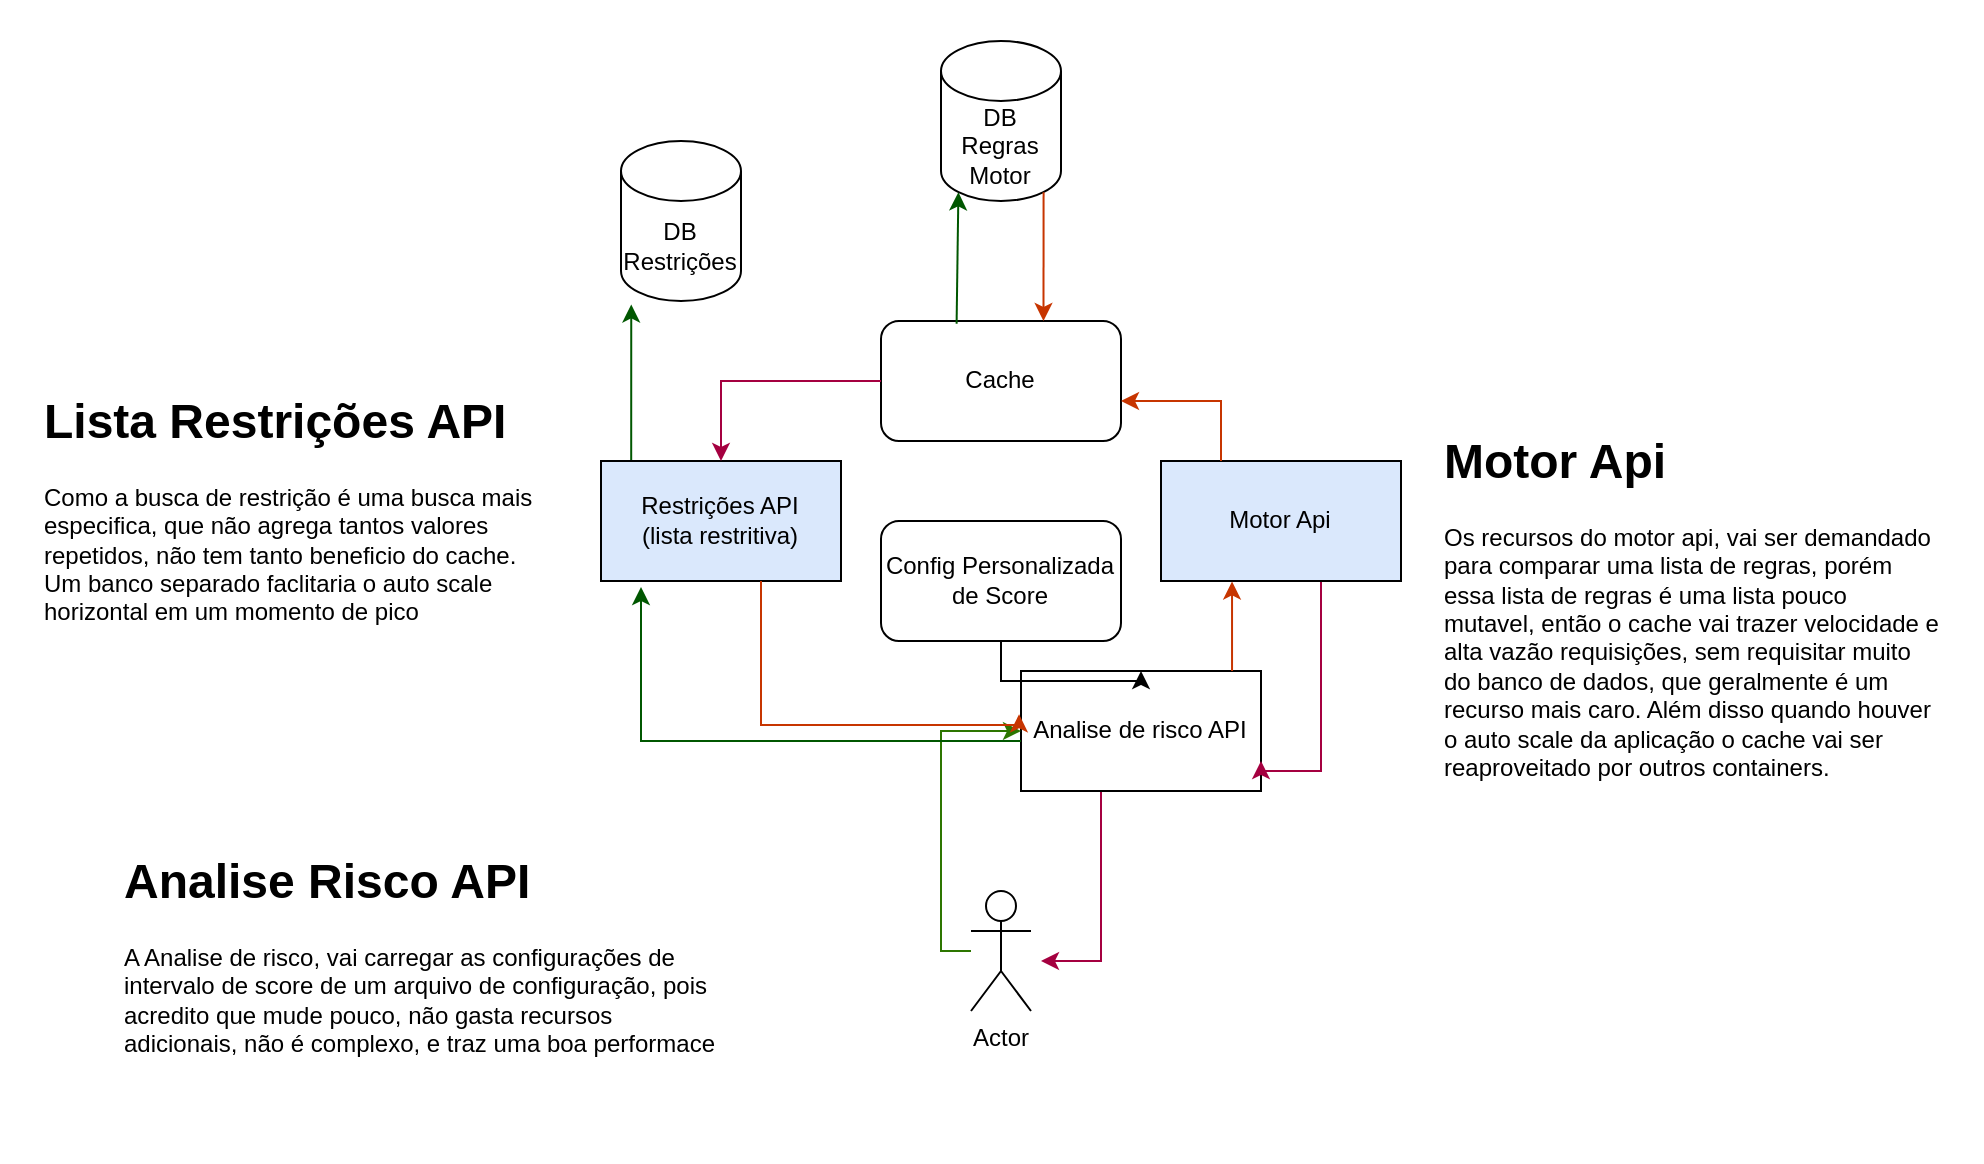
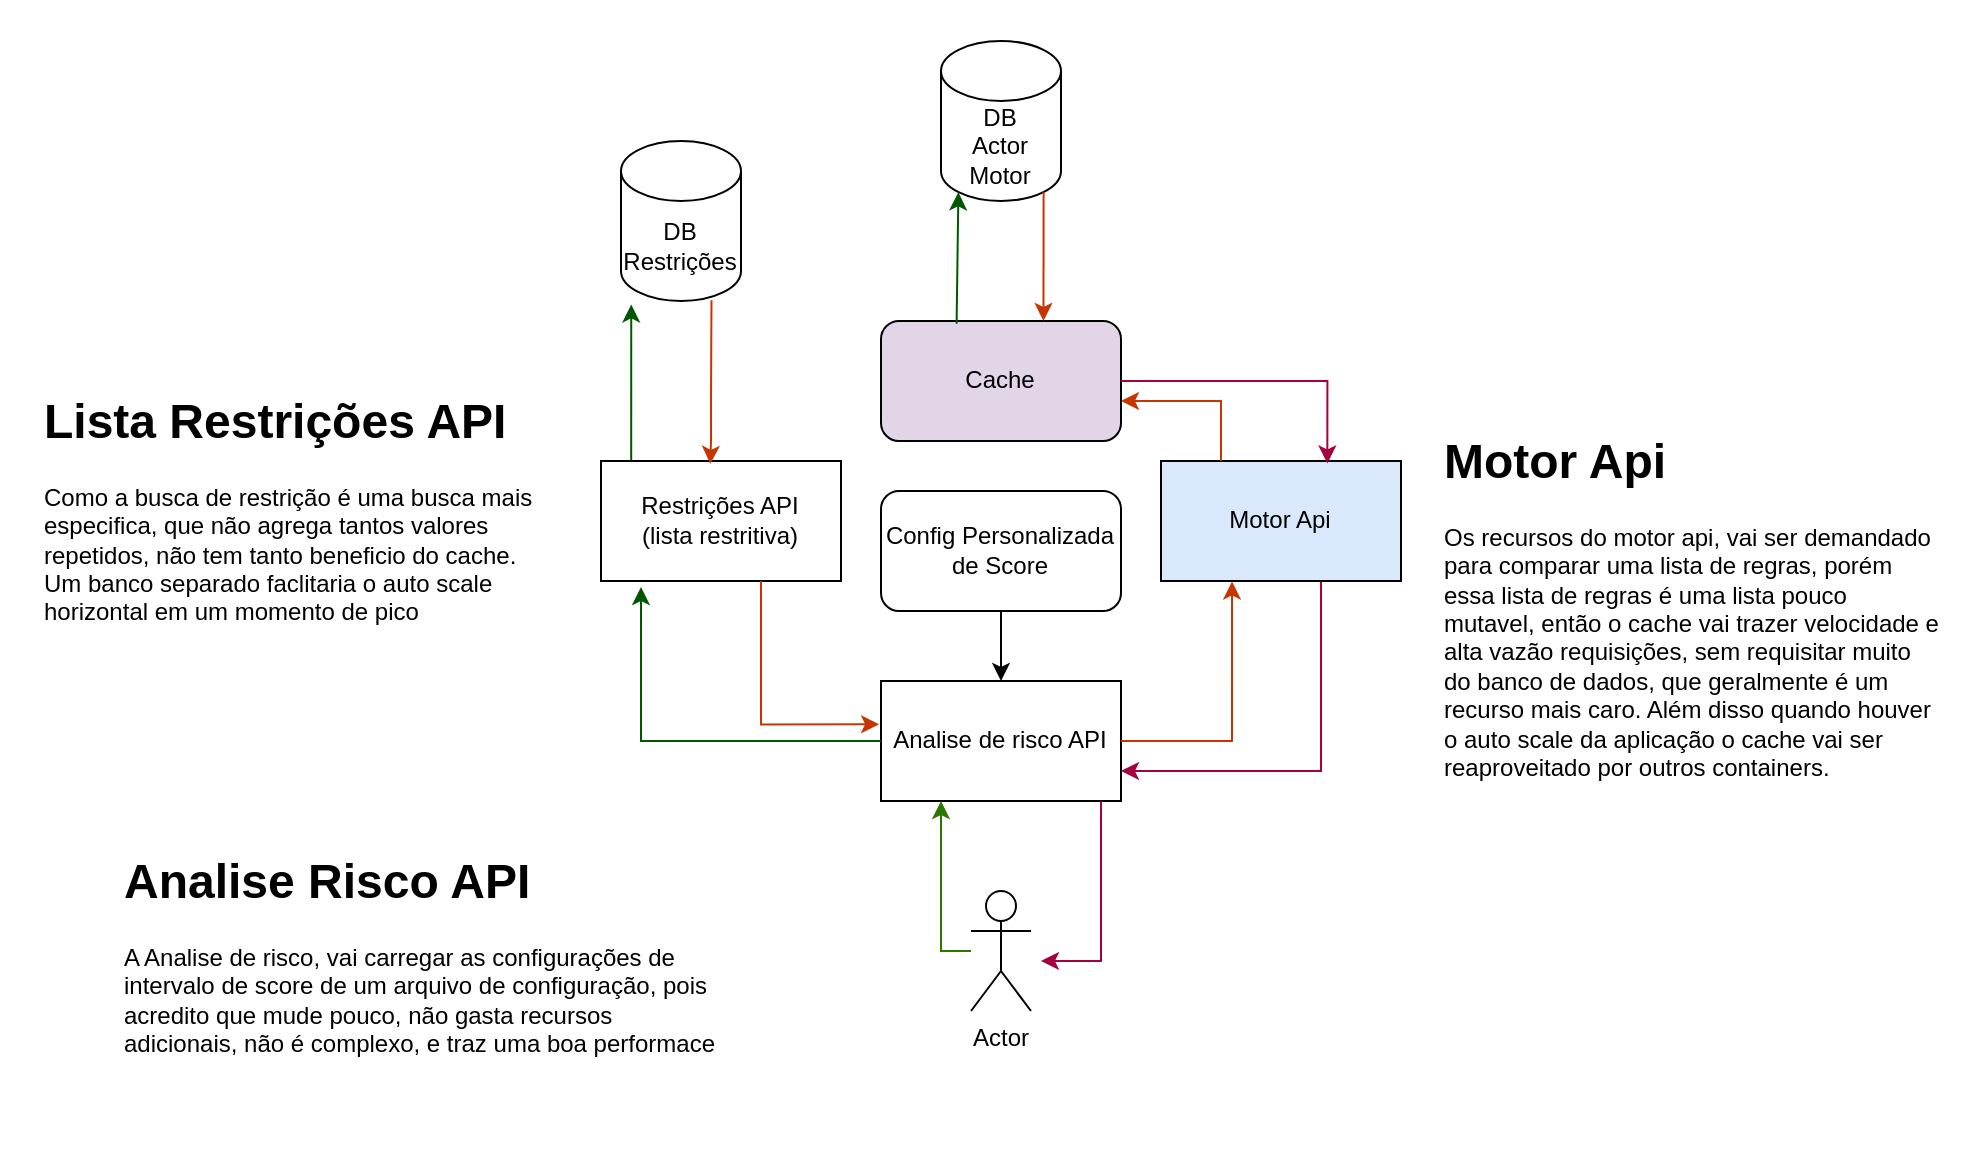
(1001, 147) -> (1001, 147)
none -> (711, 376)
(768, 381) -> (1258, 381)
(1001, 381) -> (1001, 381)
(721, 521) -> (721, 521)
(1001, 581) -> (1001, 551)
(1141, 731) -> (1001, 741)
